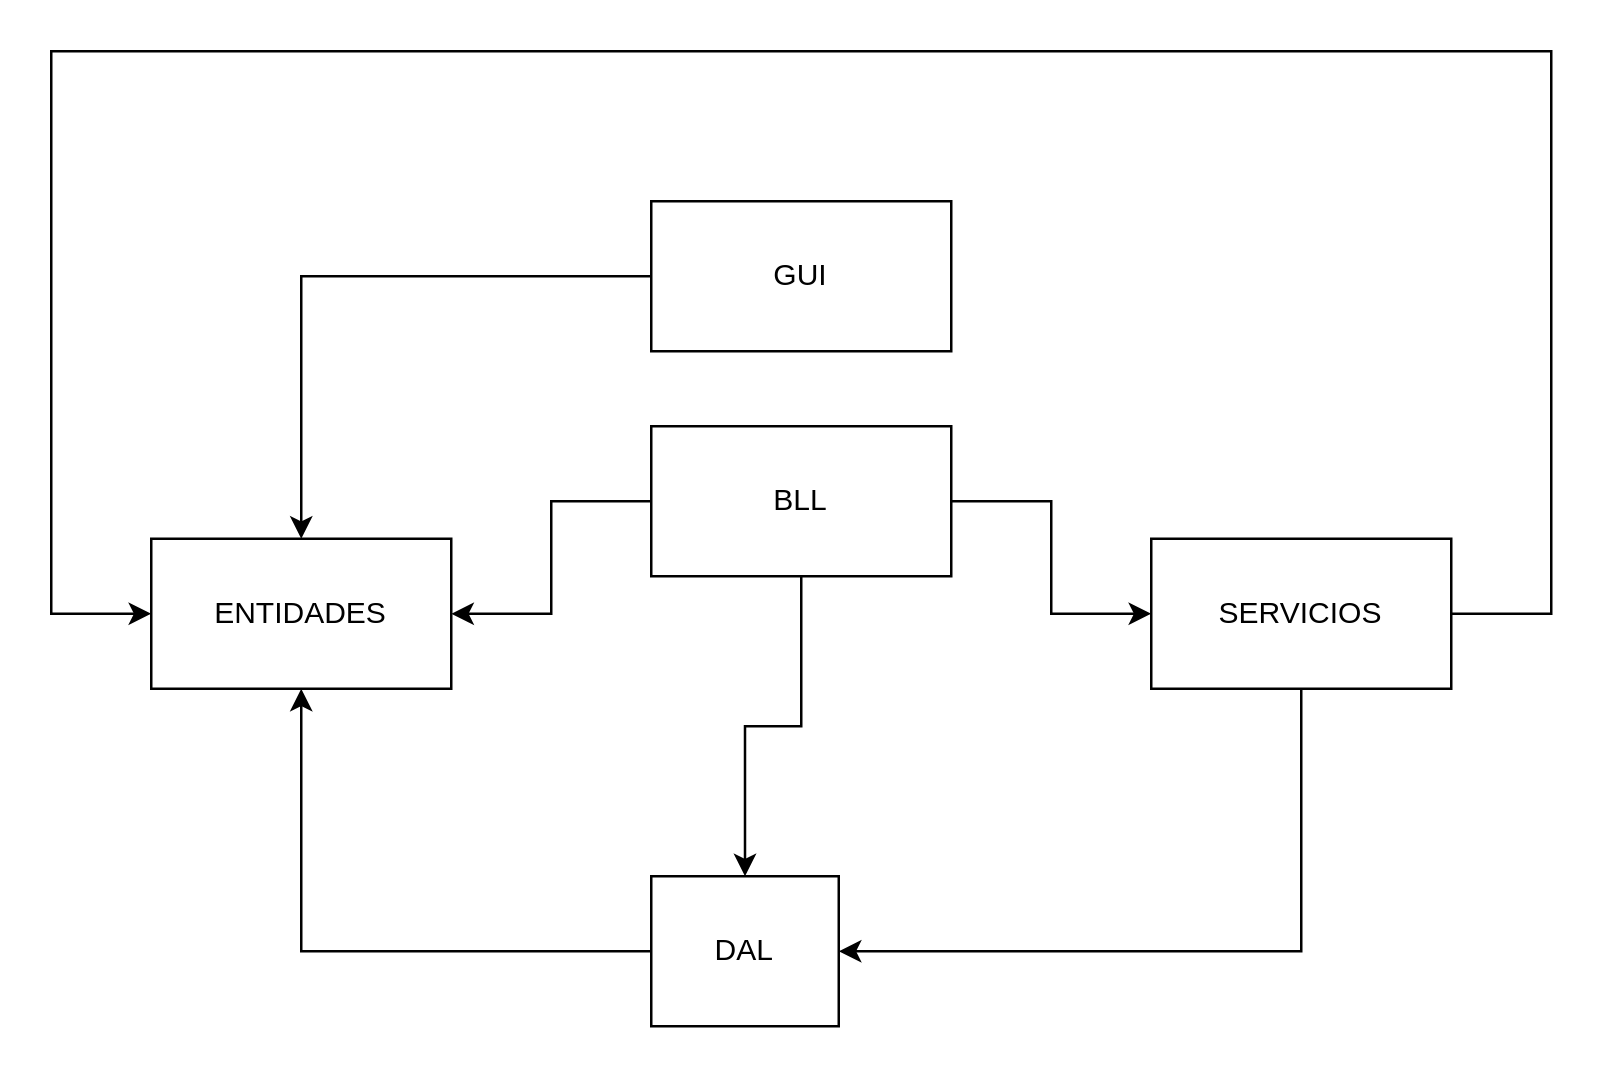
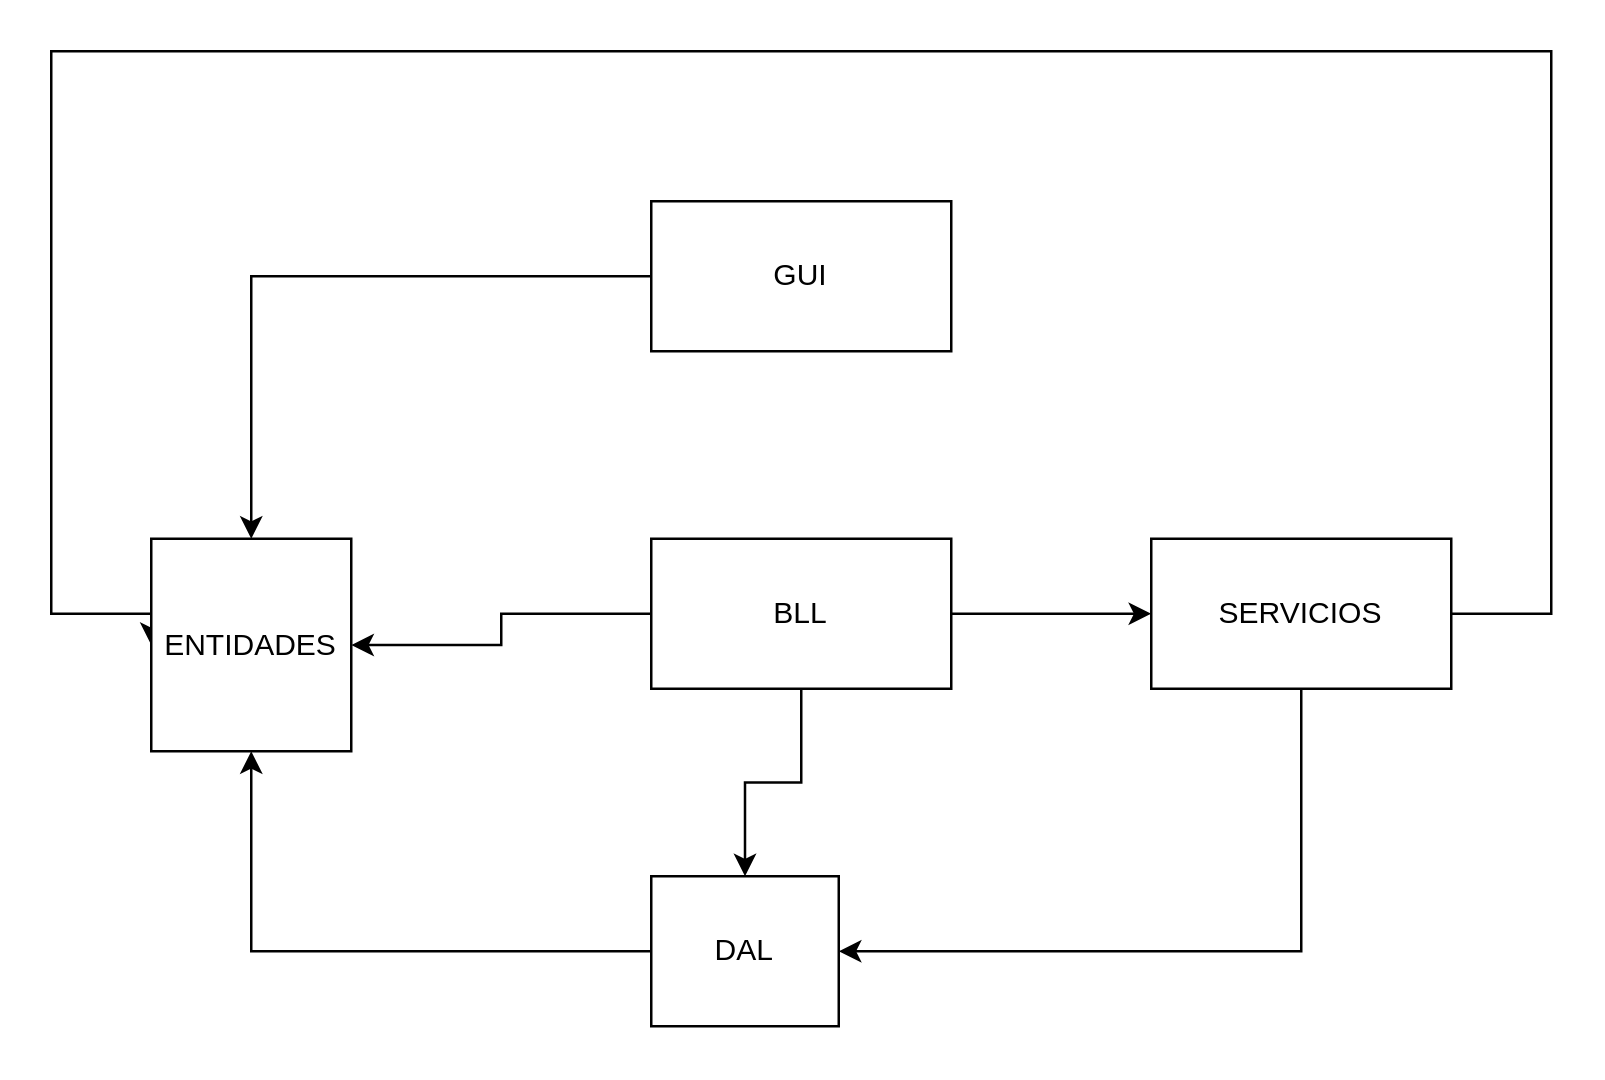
(801, 501) -> (801, 614)
(301, 614) -> (251, 645)
